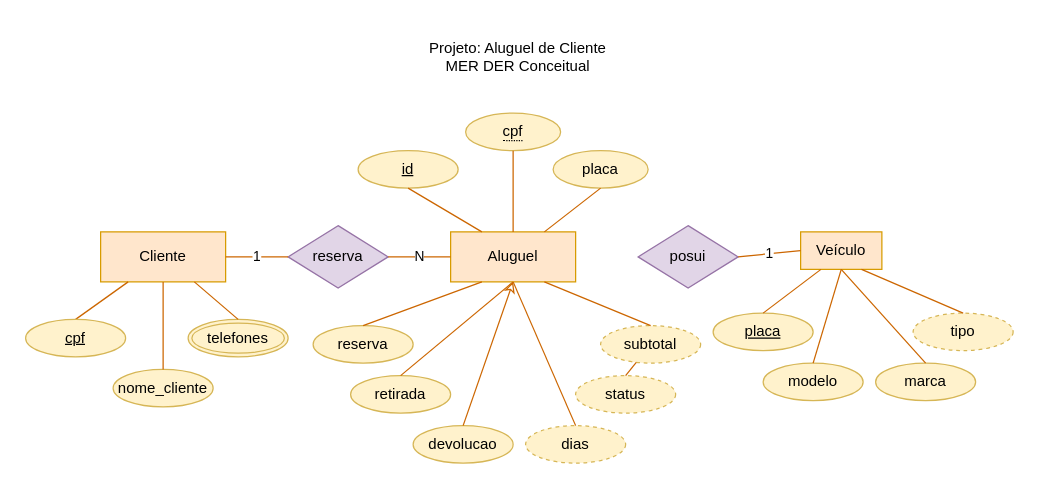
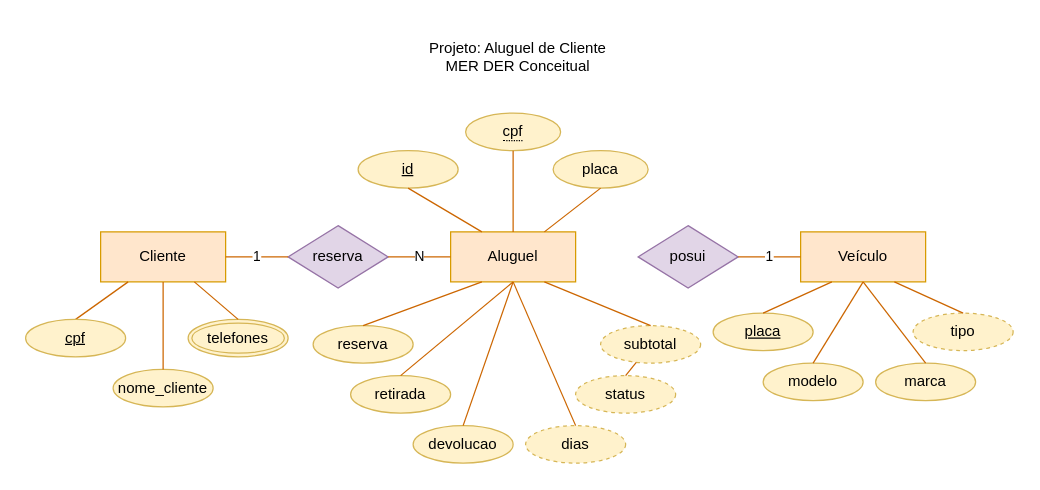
(841, 251) -> (863, 257)
(510, 291) -> (510, 289)
